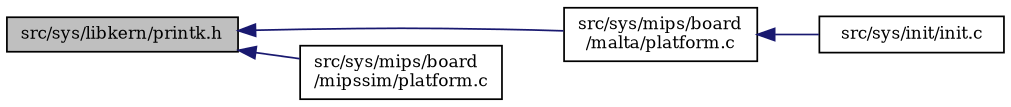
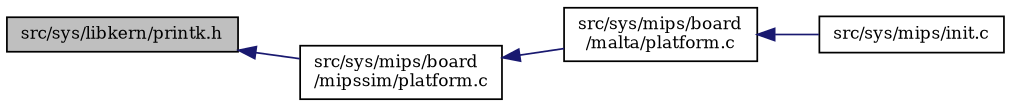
(410, 28) -> (542, 52)
(912, 34) -> (912, 34)
